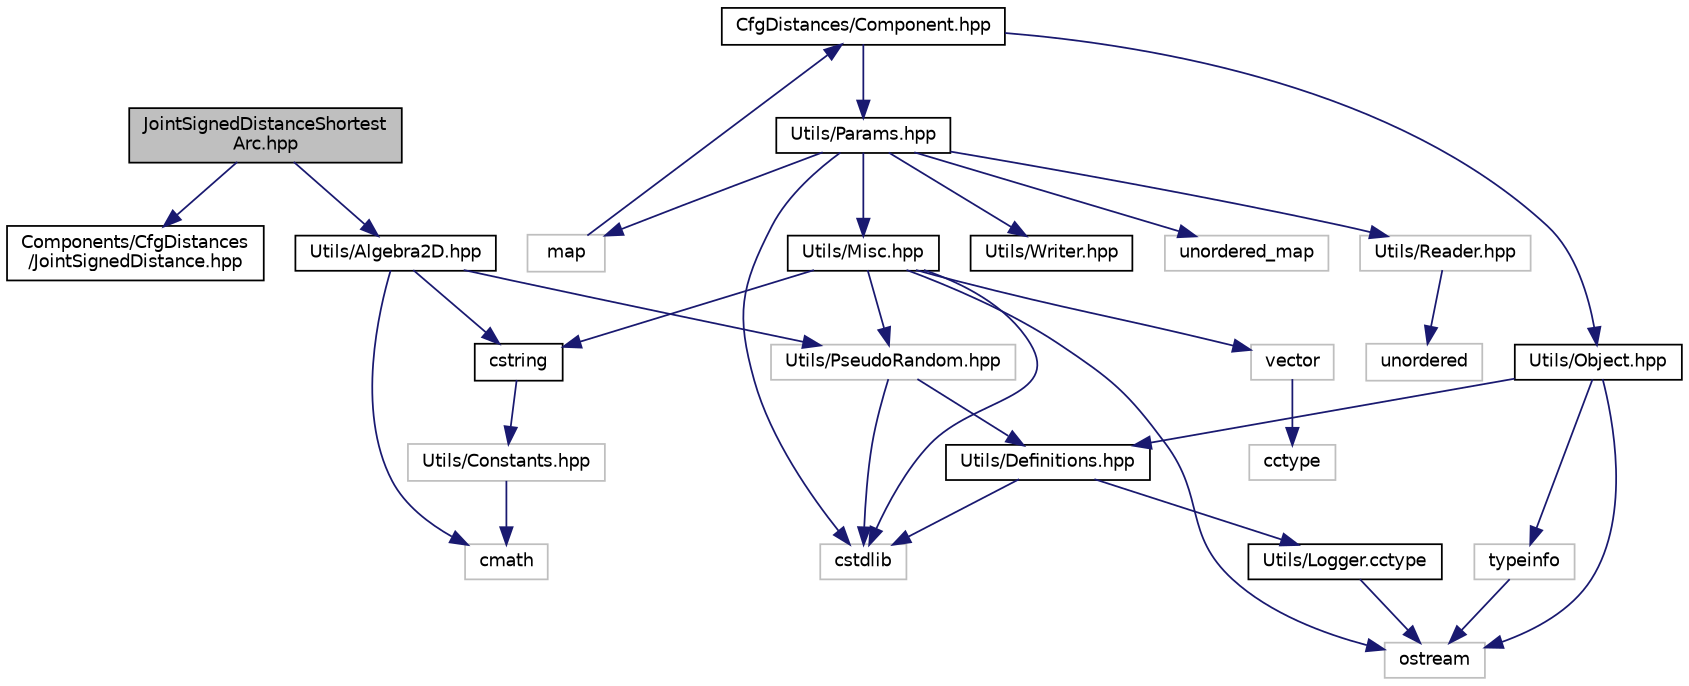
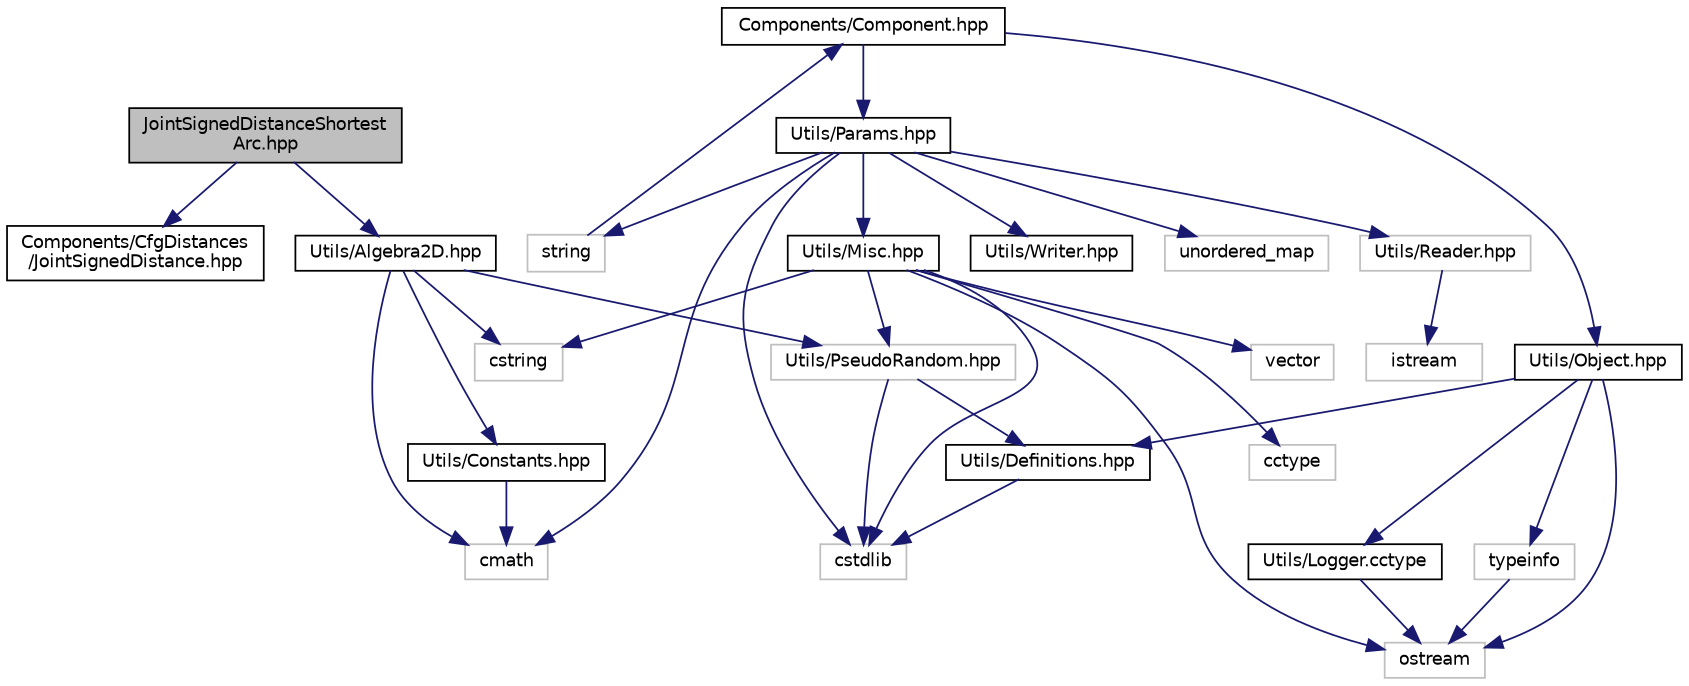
(863, 26) -> (863, 26)
(566, 253) -> (566, 253)
none -> (686, 339)
(519, 362) -> (519, 362)
(1424, 362) -> (1424, 362)
(514, 403) -> (443, 351)
(1292, 403) -> (1124, 332)
(506, 462) -> (506, 462)
(1178, 506) -> (1479, 456)
